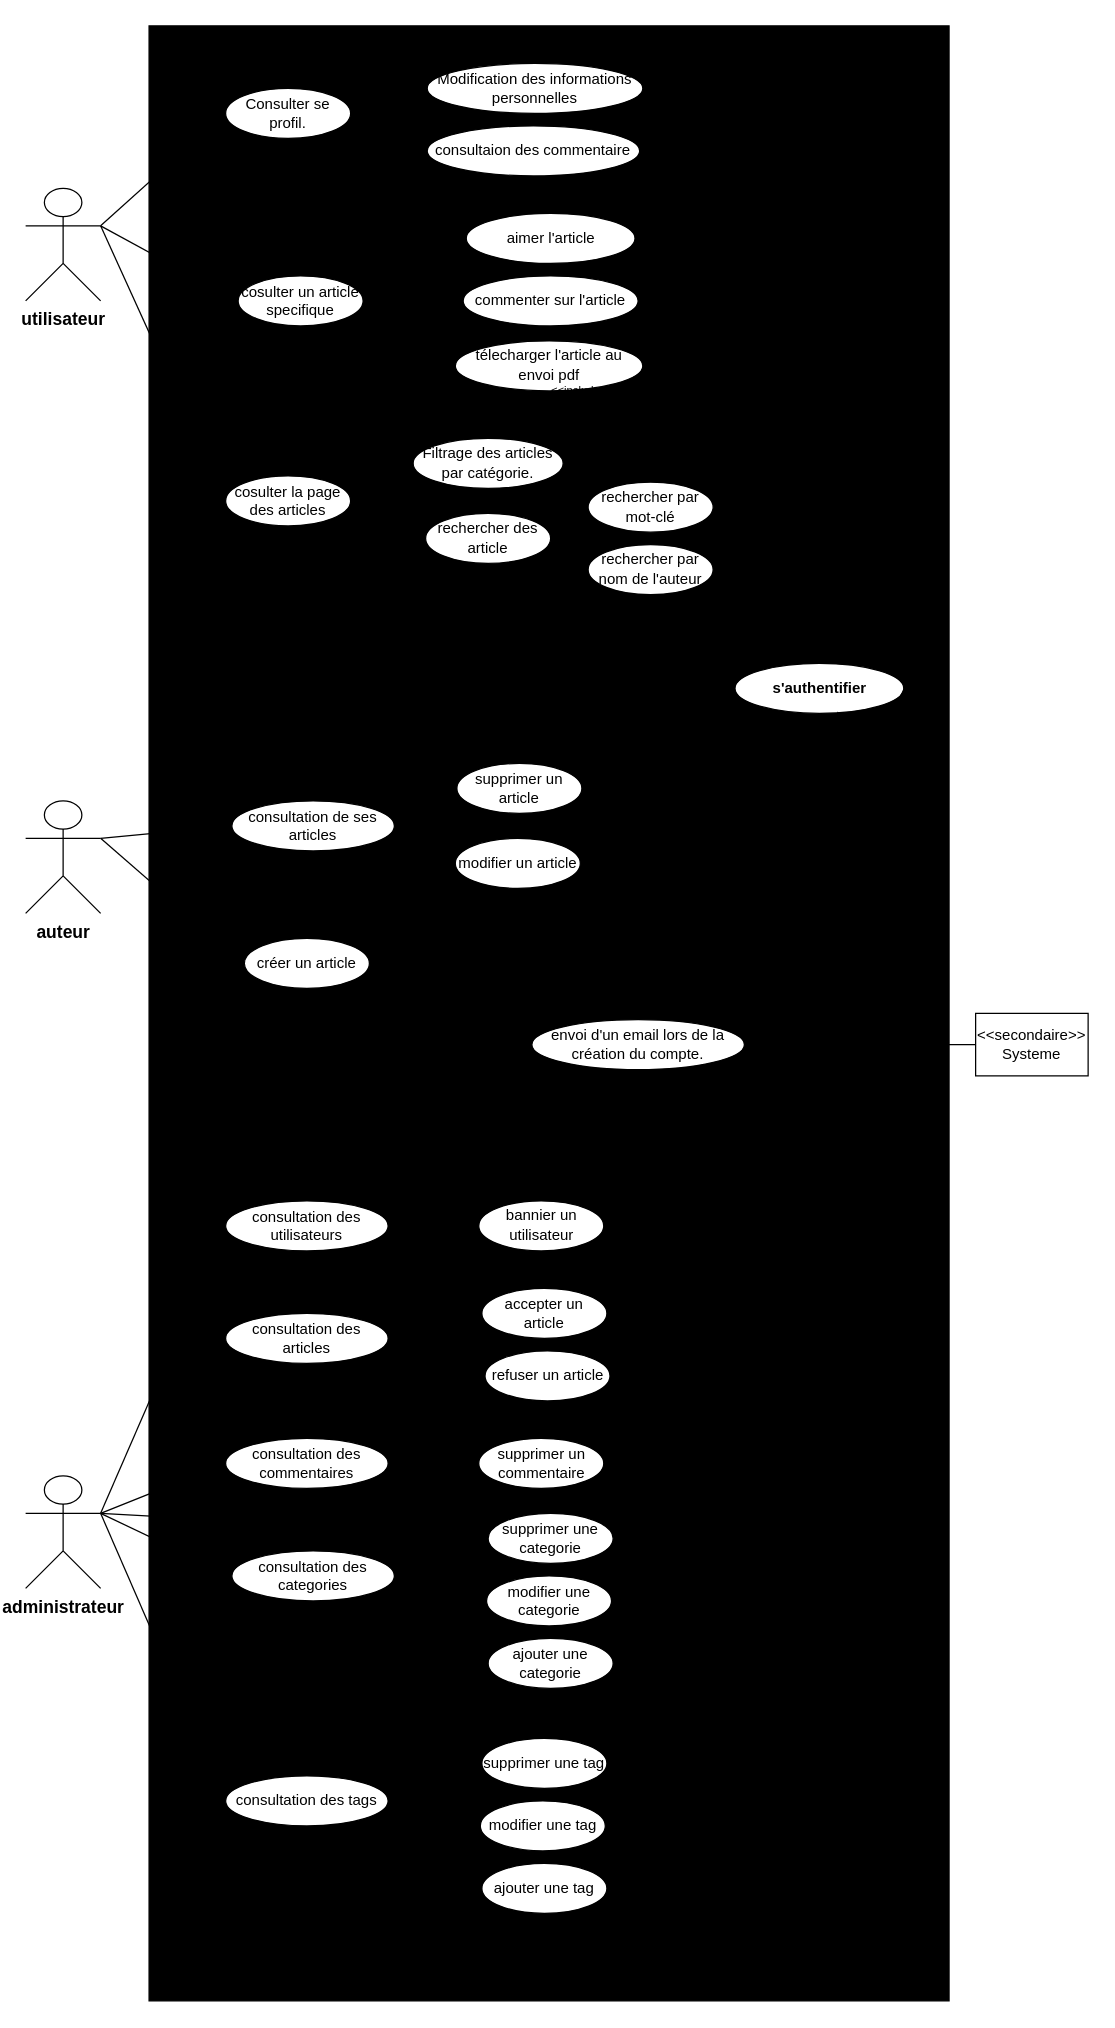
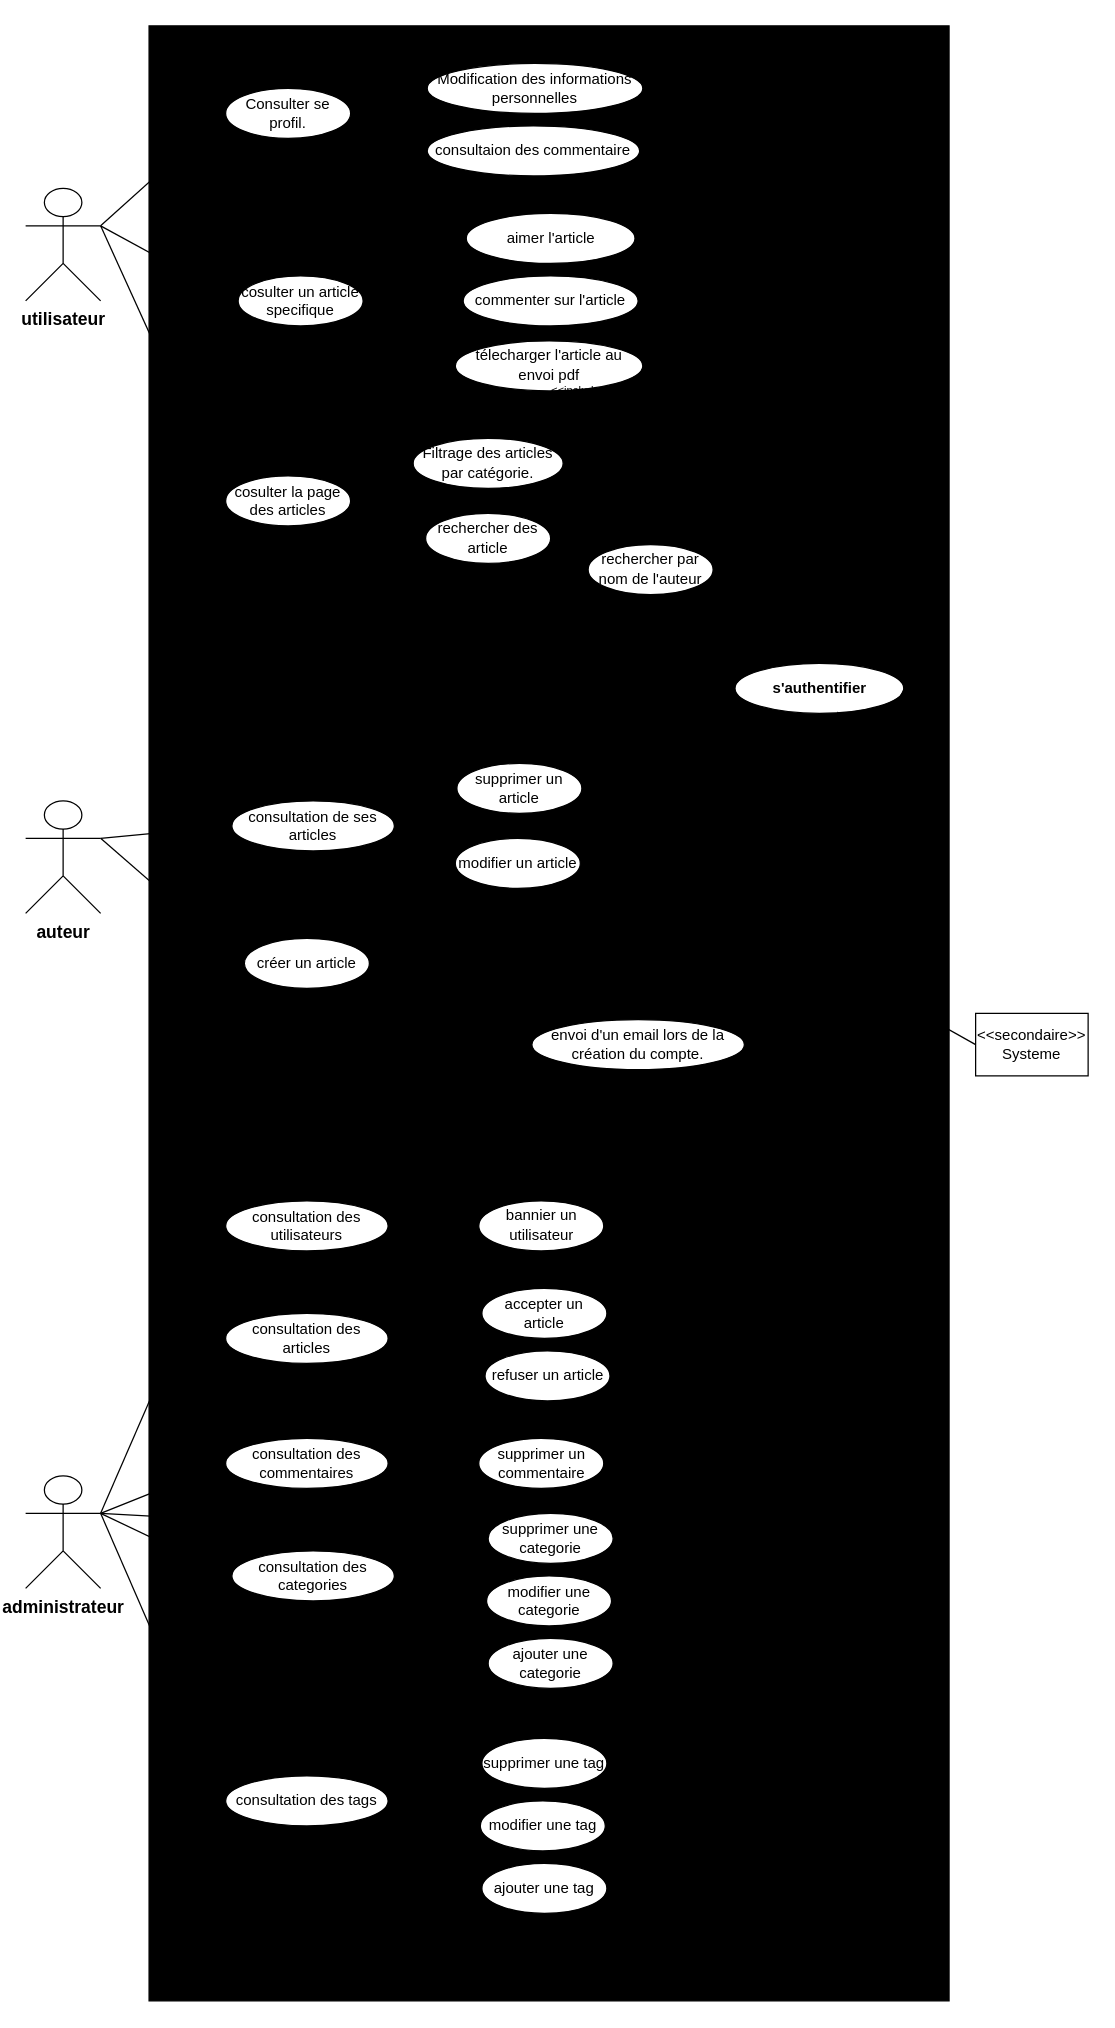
(651, 507) -> none
(962, 1044) -> (962, 1037)
